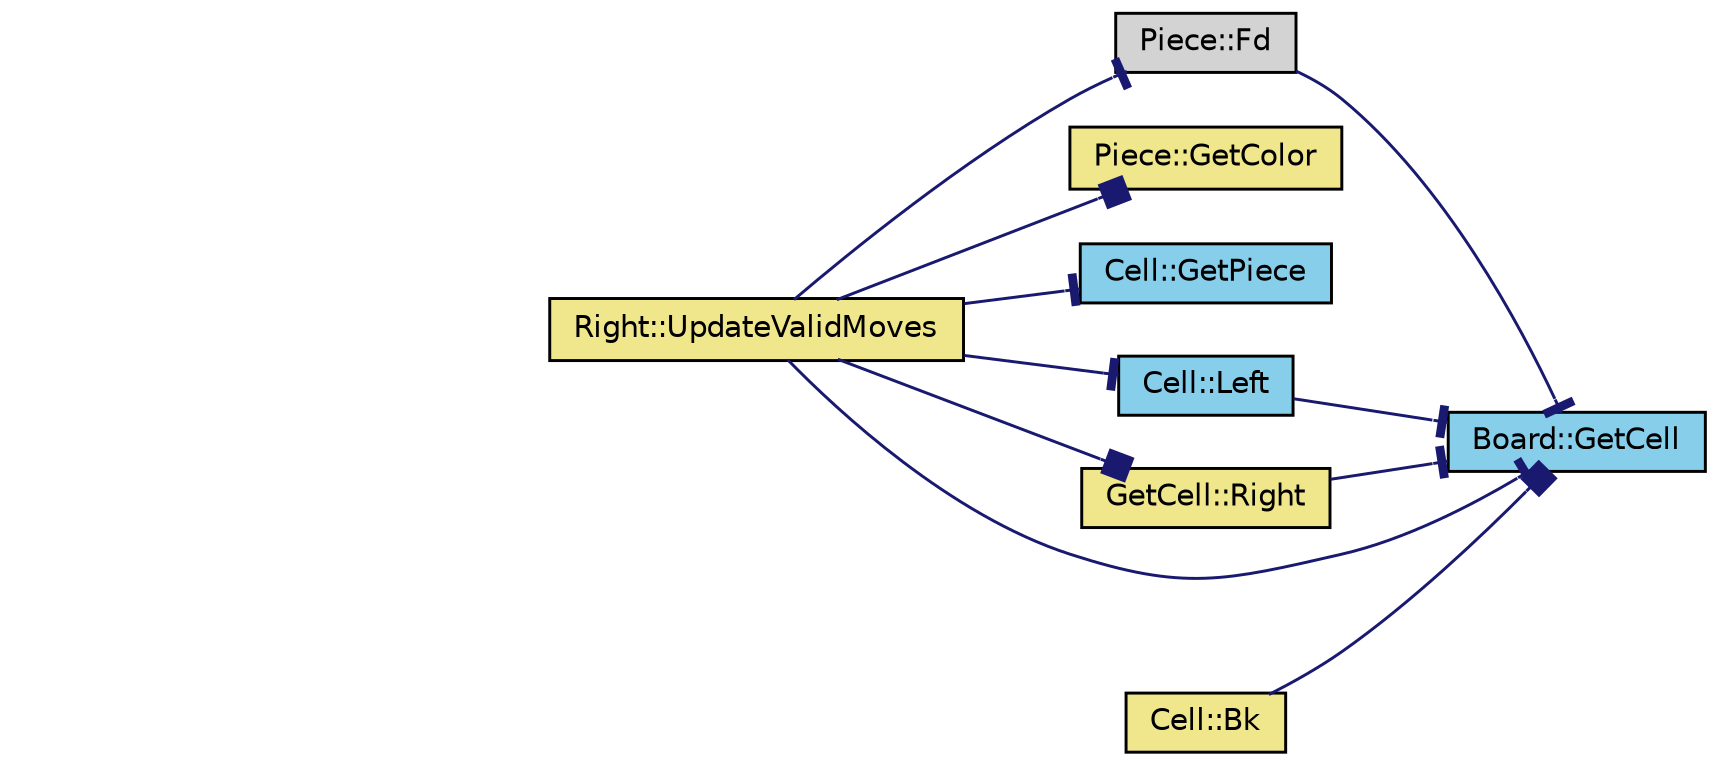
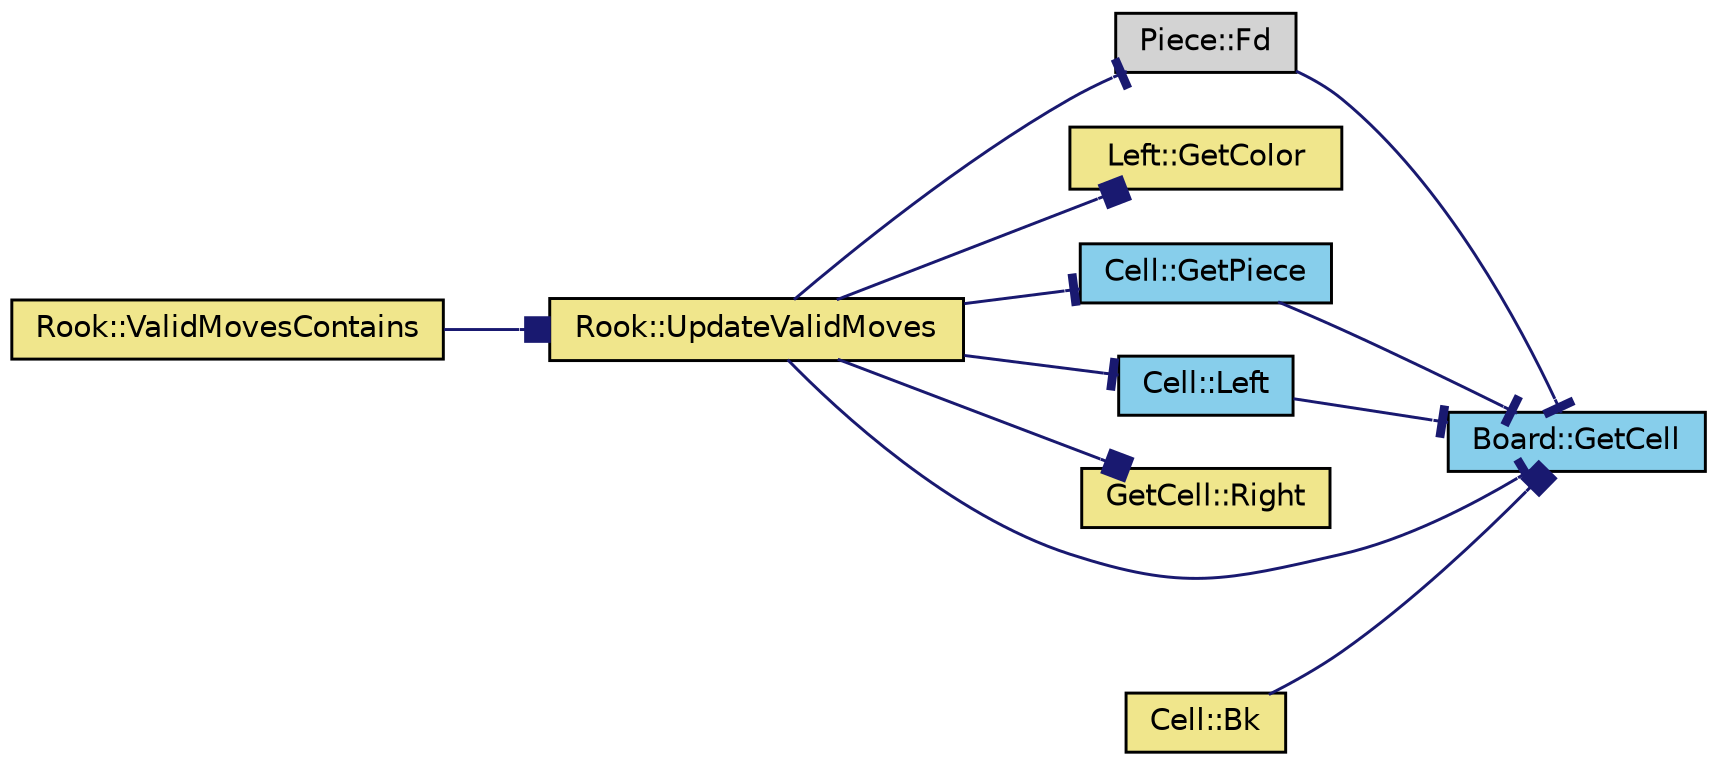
(1206, 158) -> (1206, 158)
none -> (228, 330)
(757, 330) -> (757, 330)
(1381, 471) -> (1392, 353)
